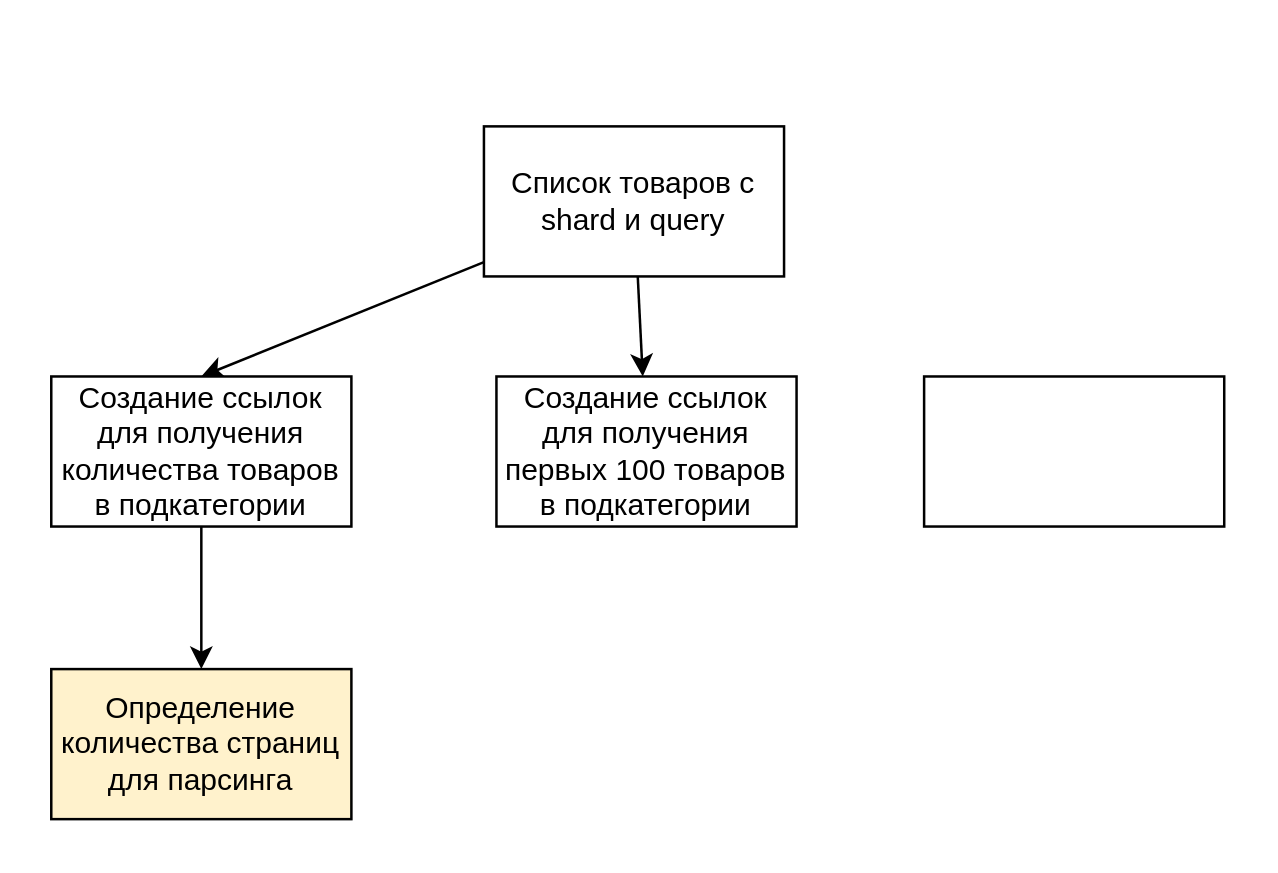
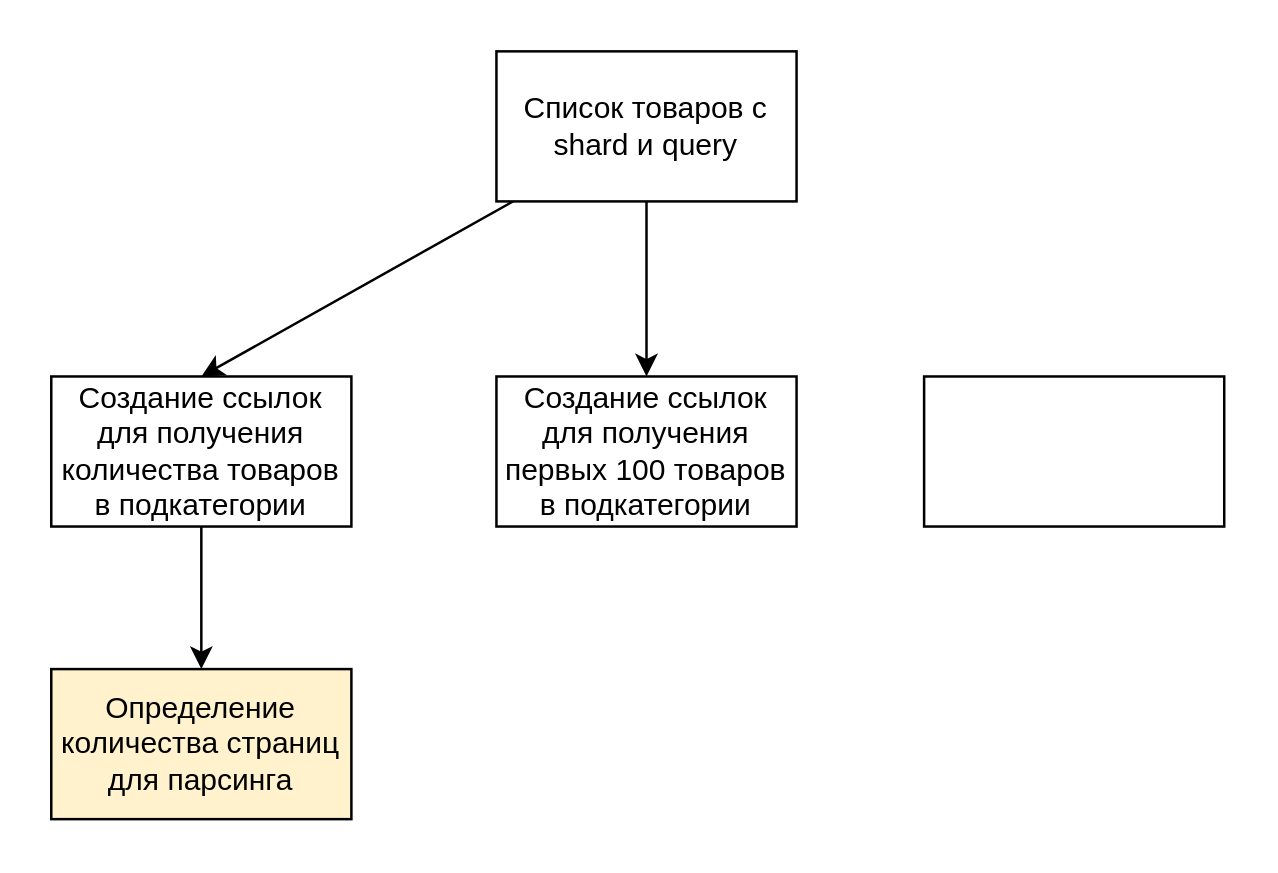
(634, 201) -> (646, 126)
